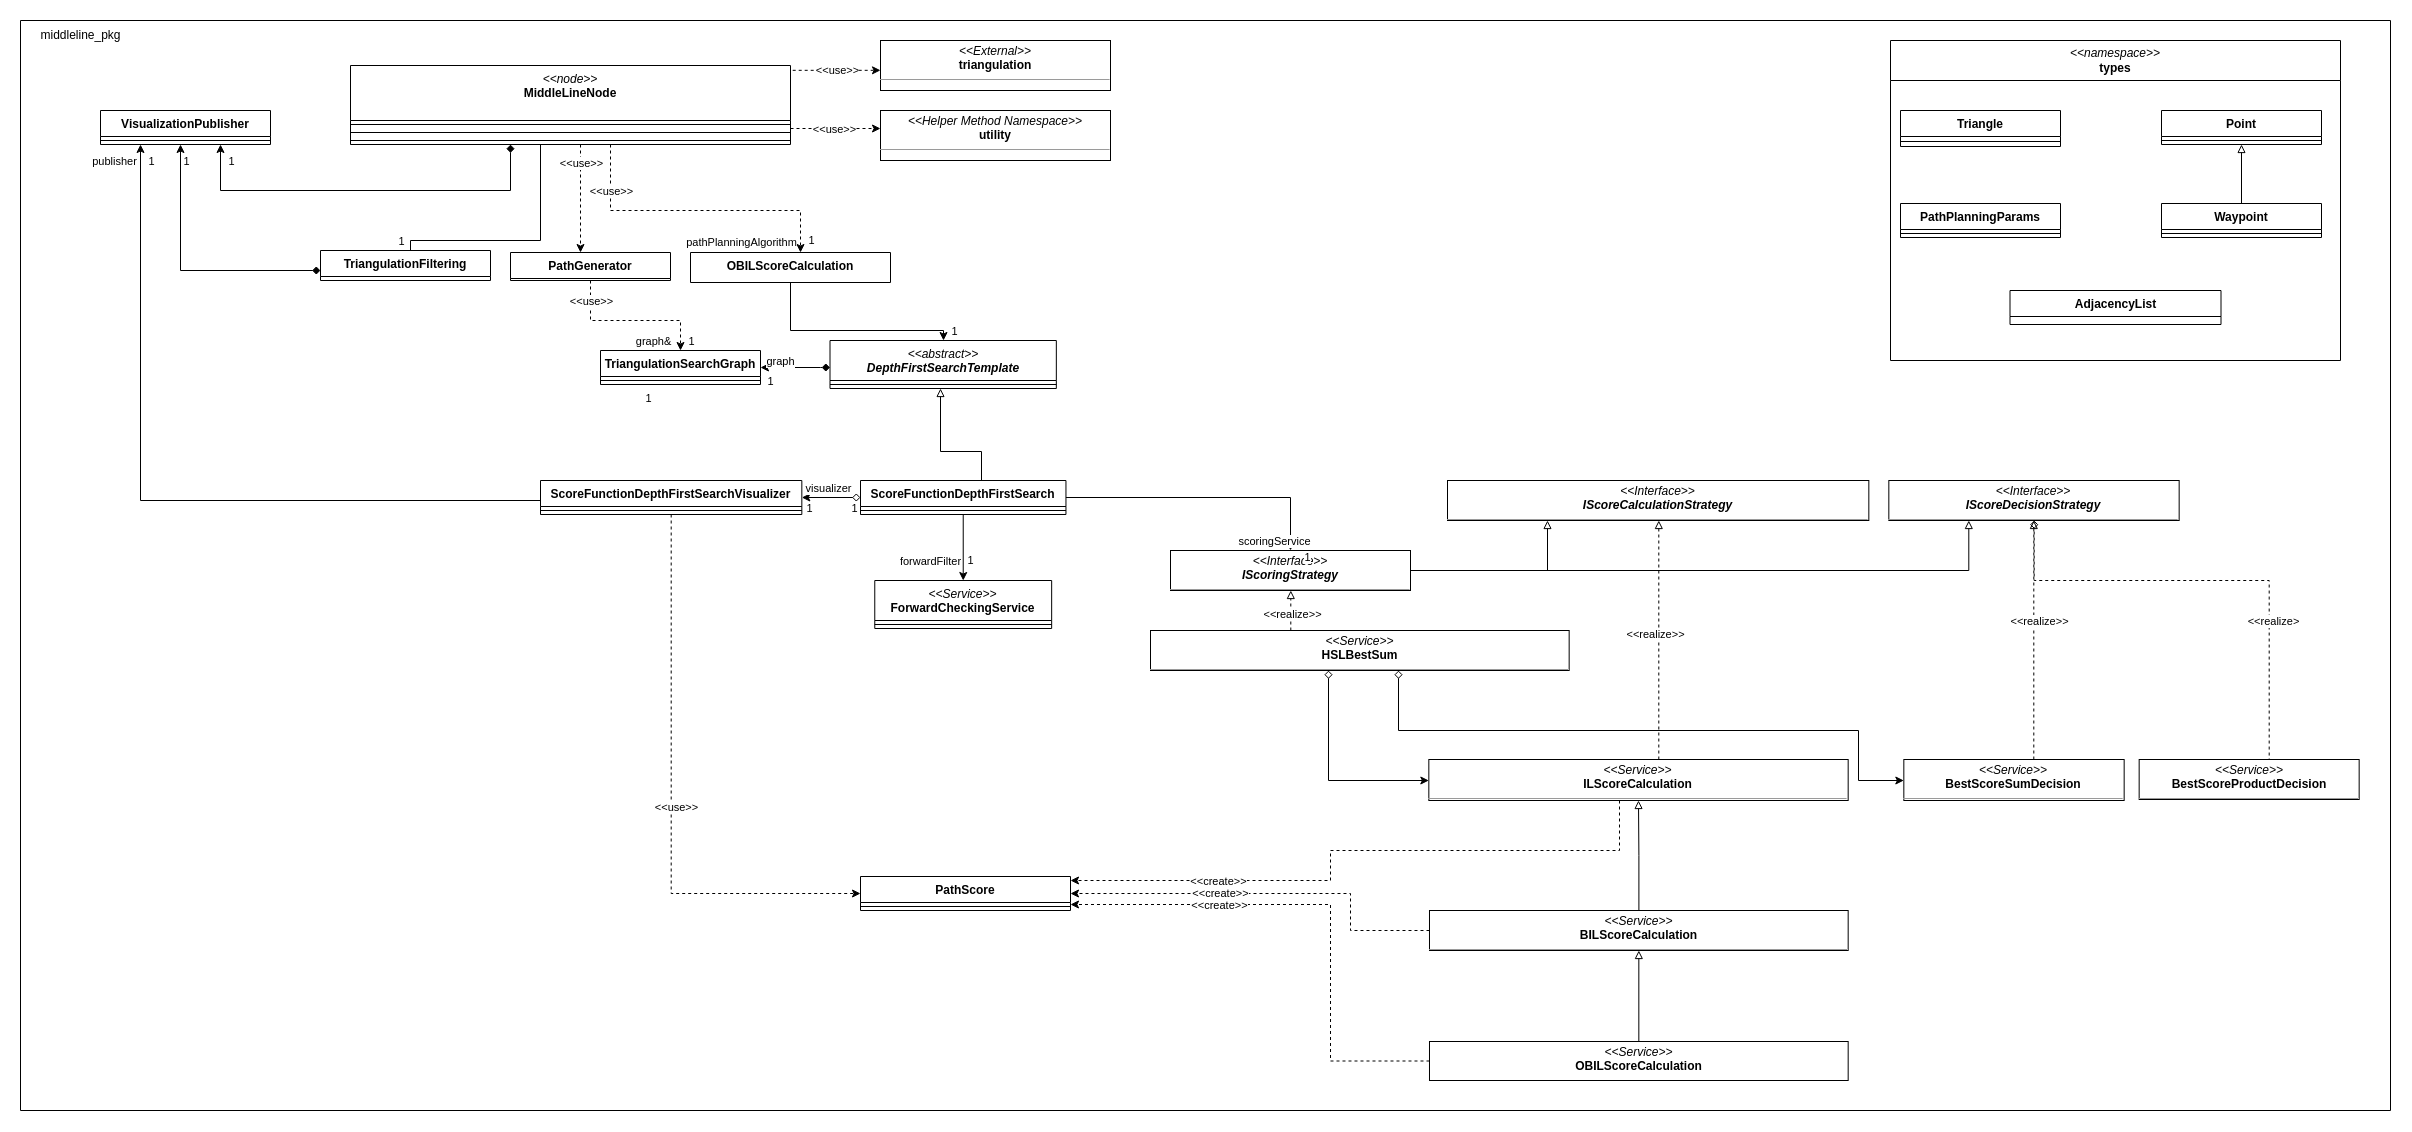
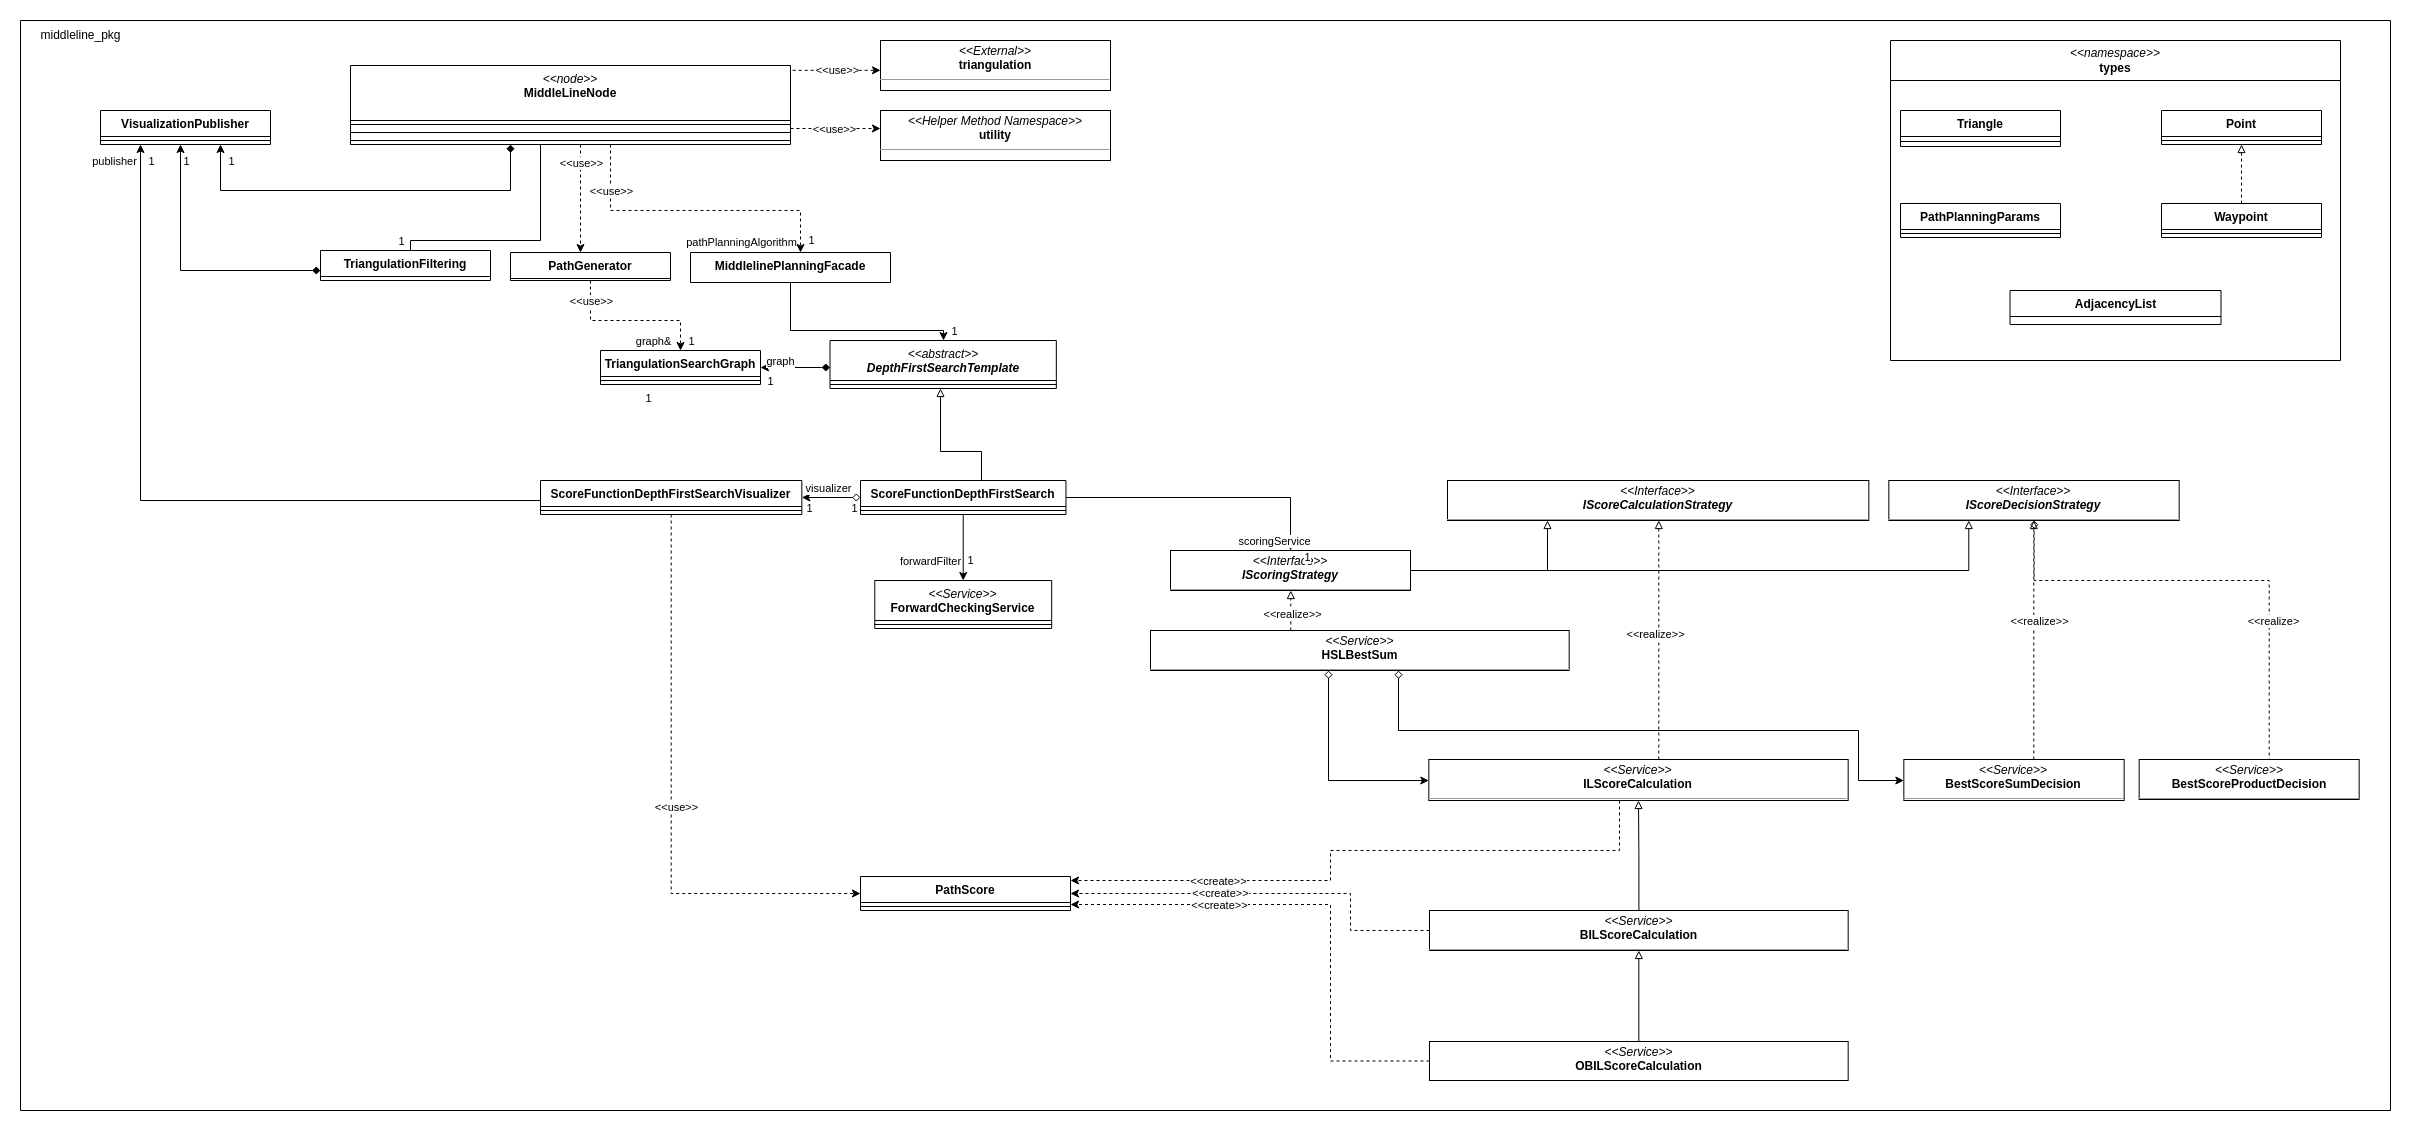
(2242, 178) -> (2242, 178)
(791, 267) -> (791, 267)
